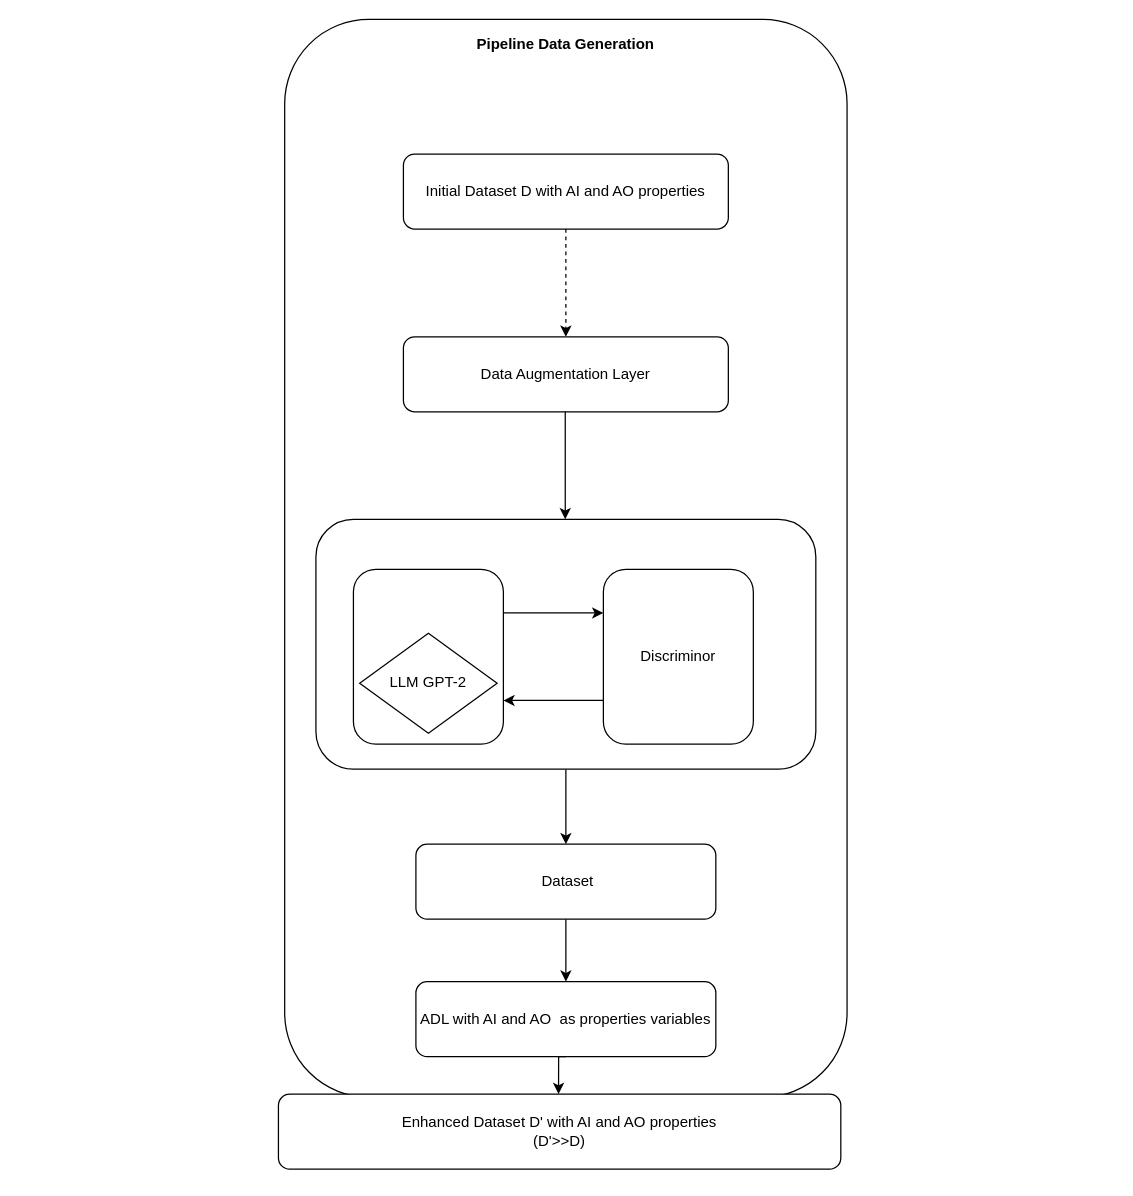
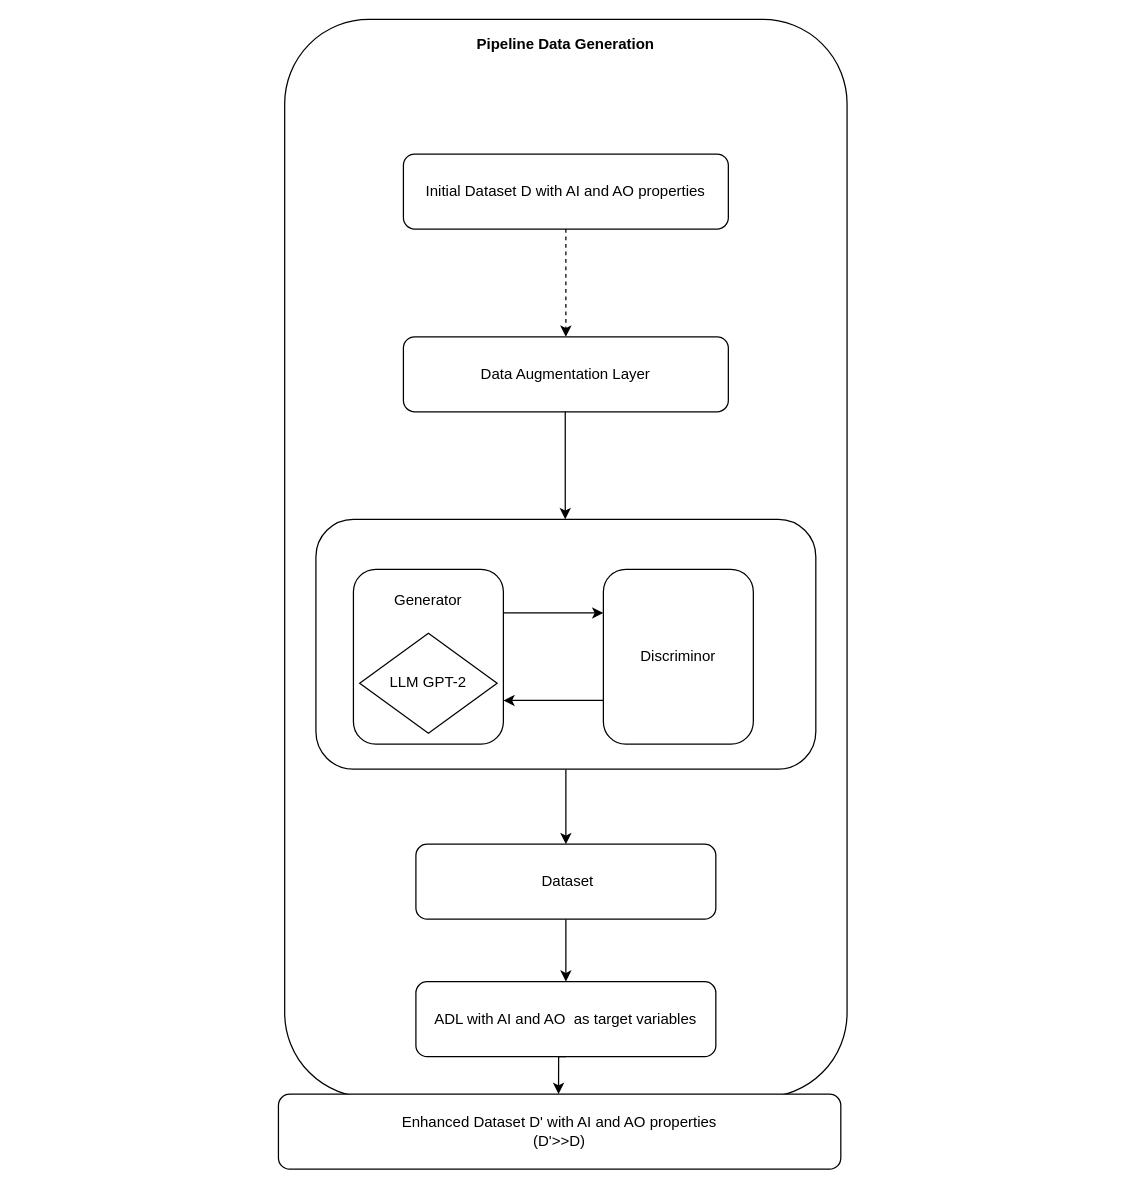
none -> (428, 601)
(566, 1019) -> (566, 1019)
